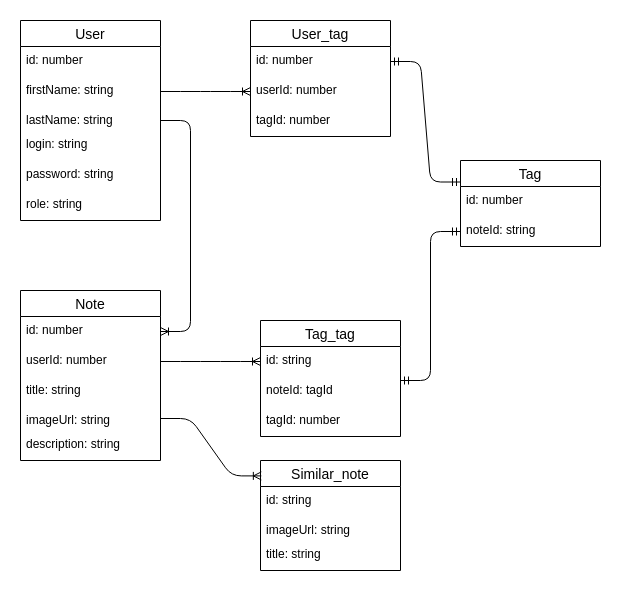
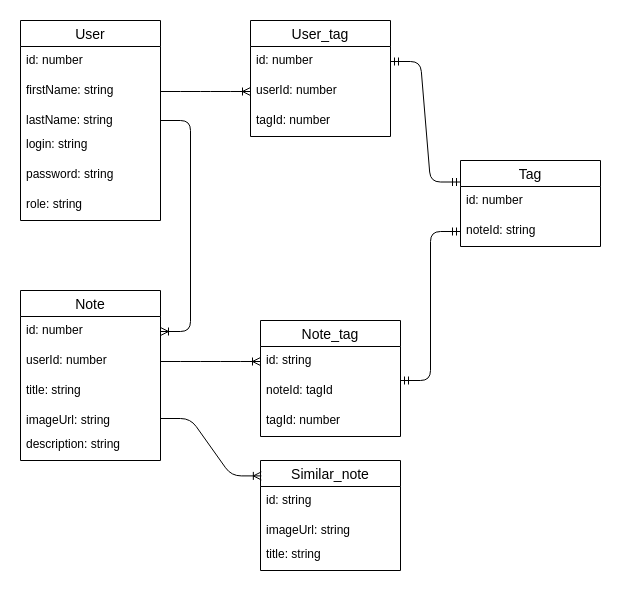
(330, 334) -> (330, 334)
